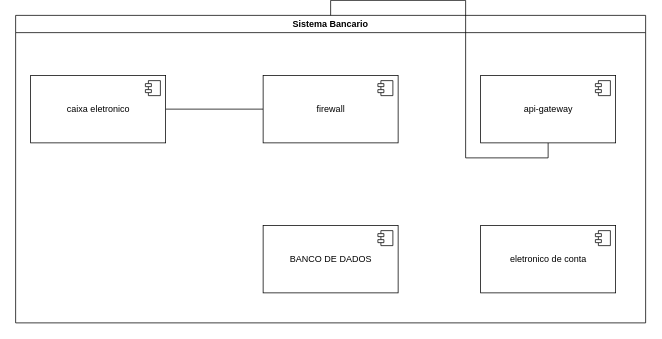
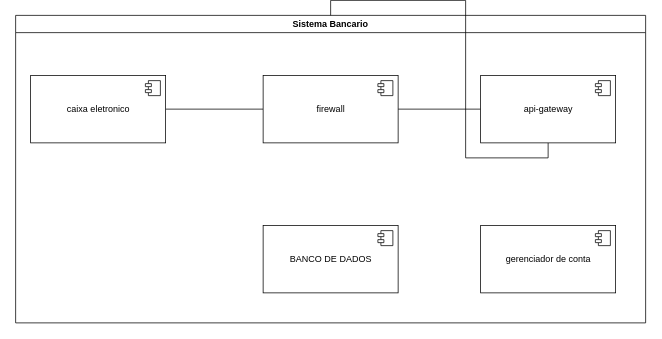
none -> (439, 109)
(548, 259) -> (548, 259)
